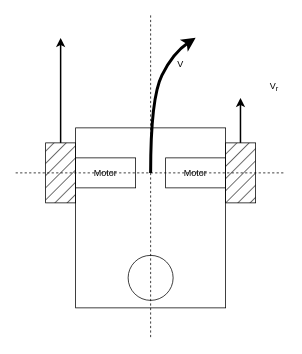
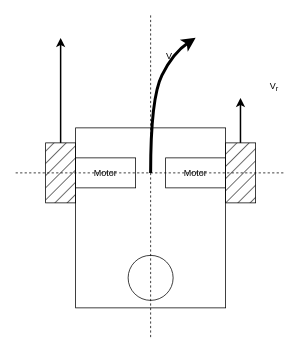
(180, 64) -> (169, 57)
